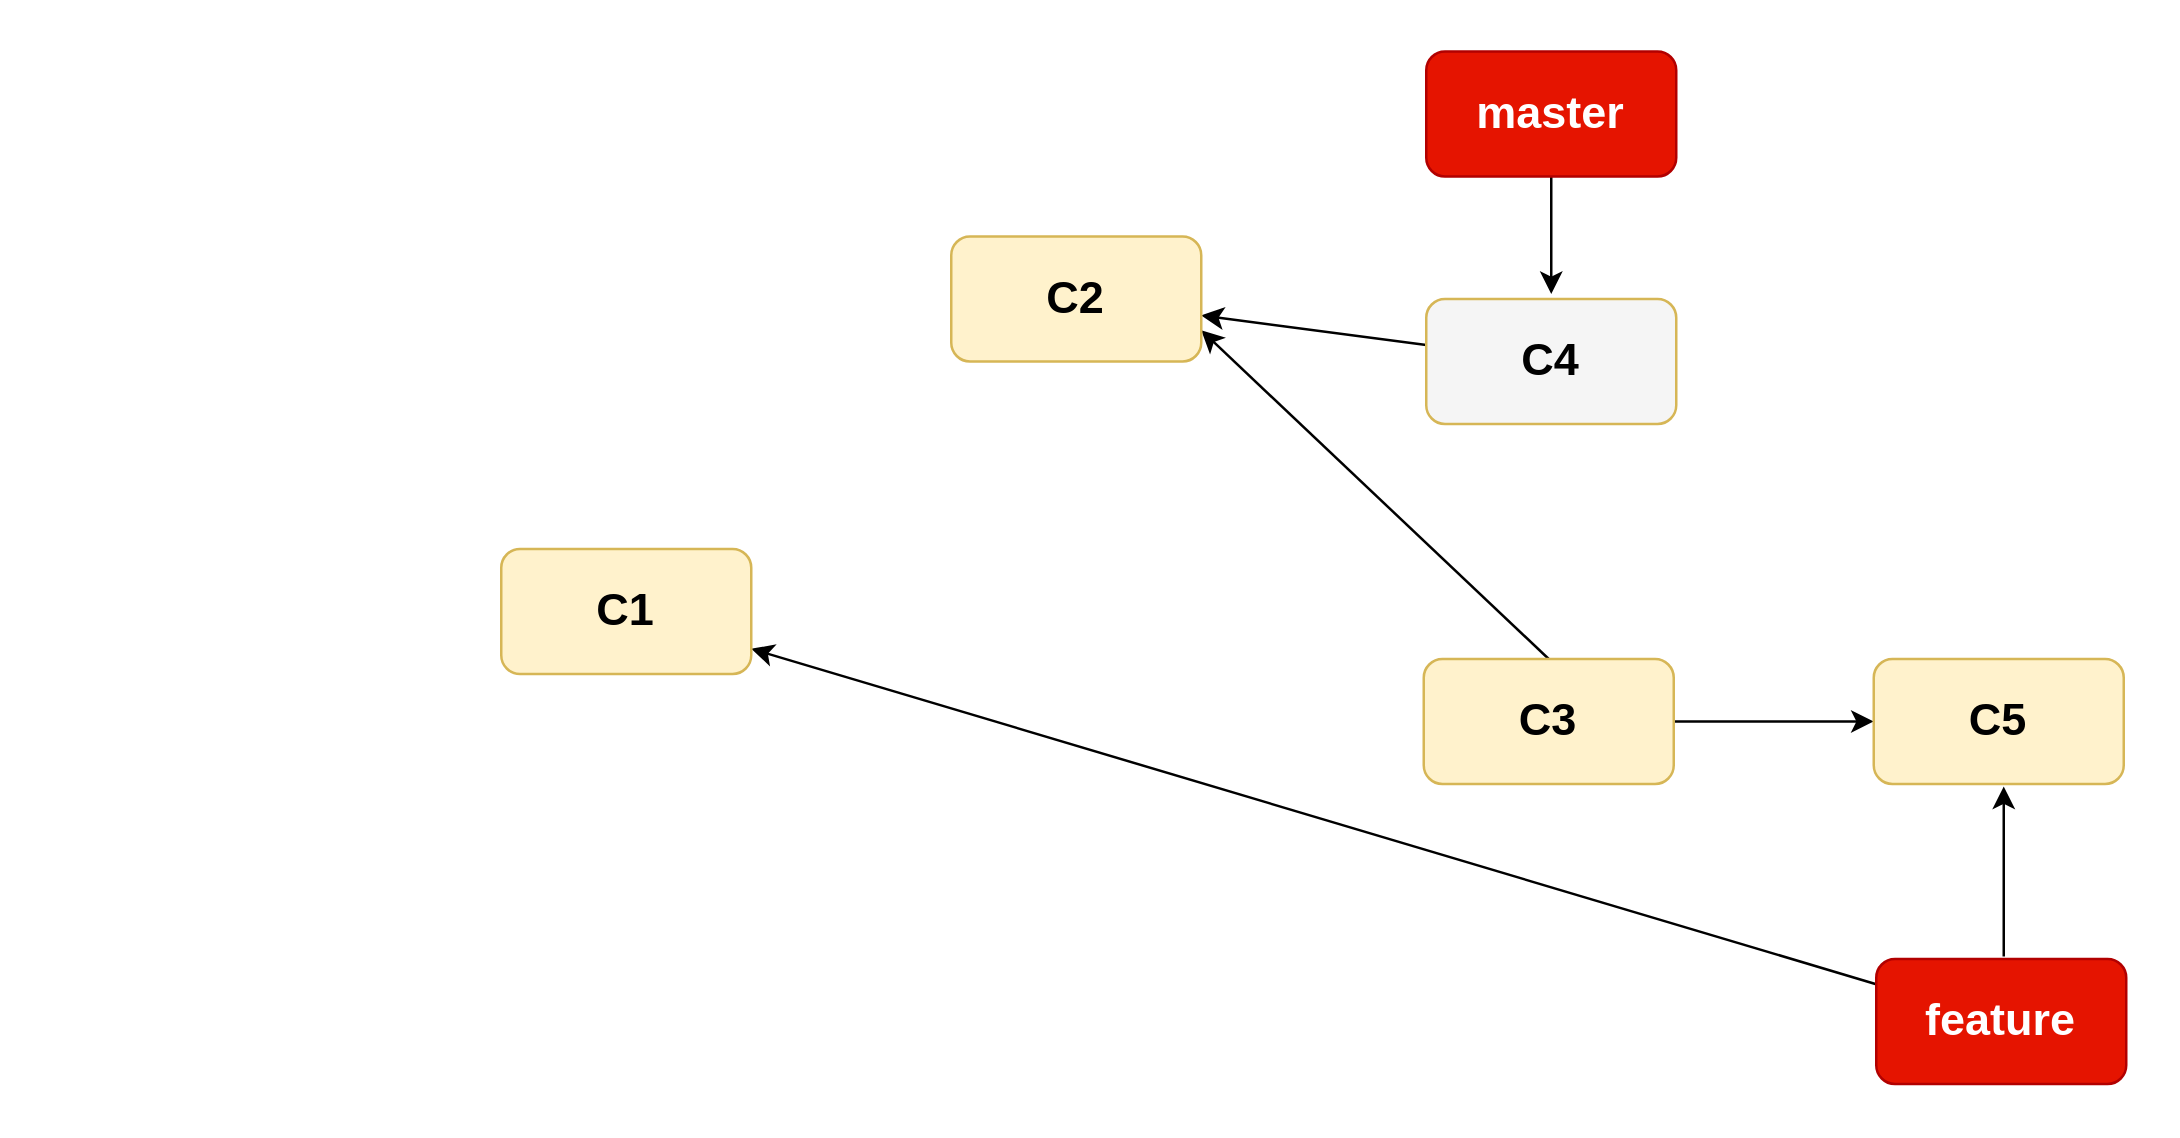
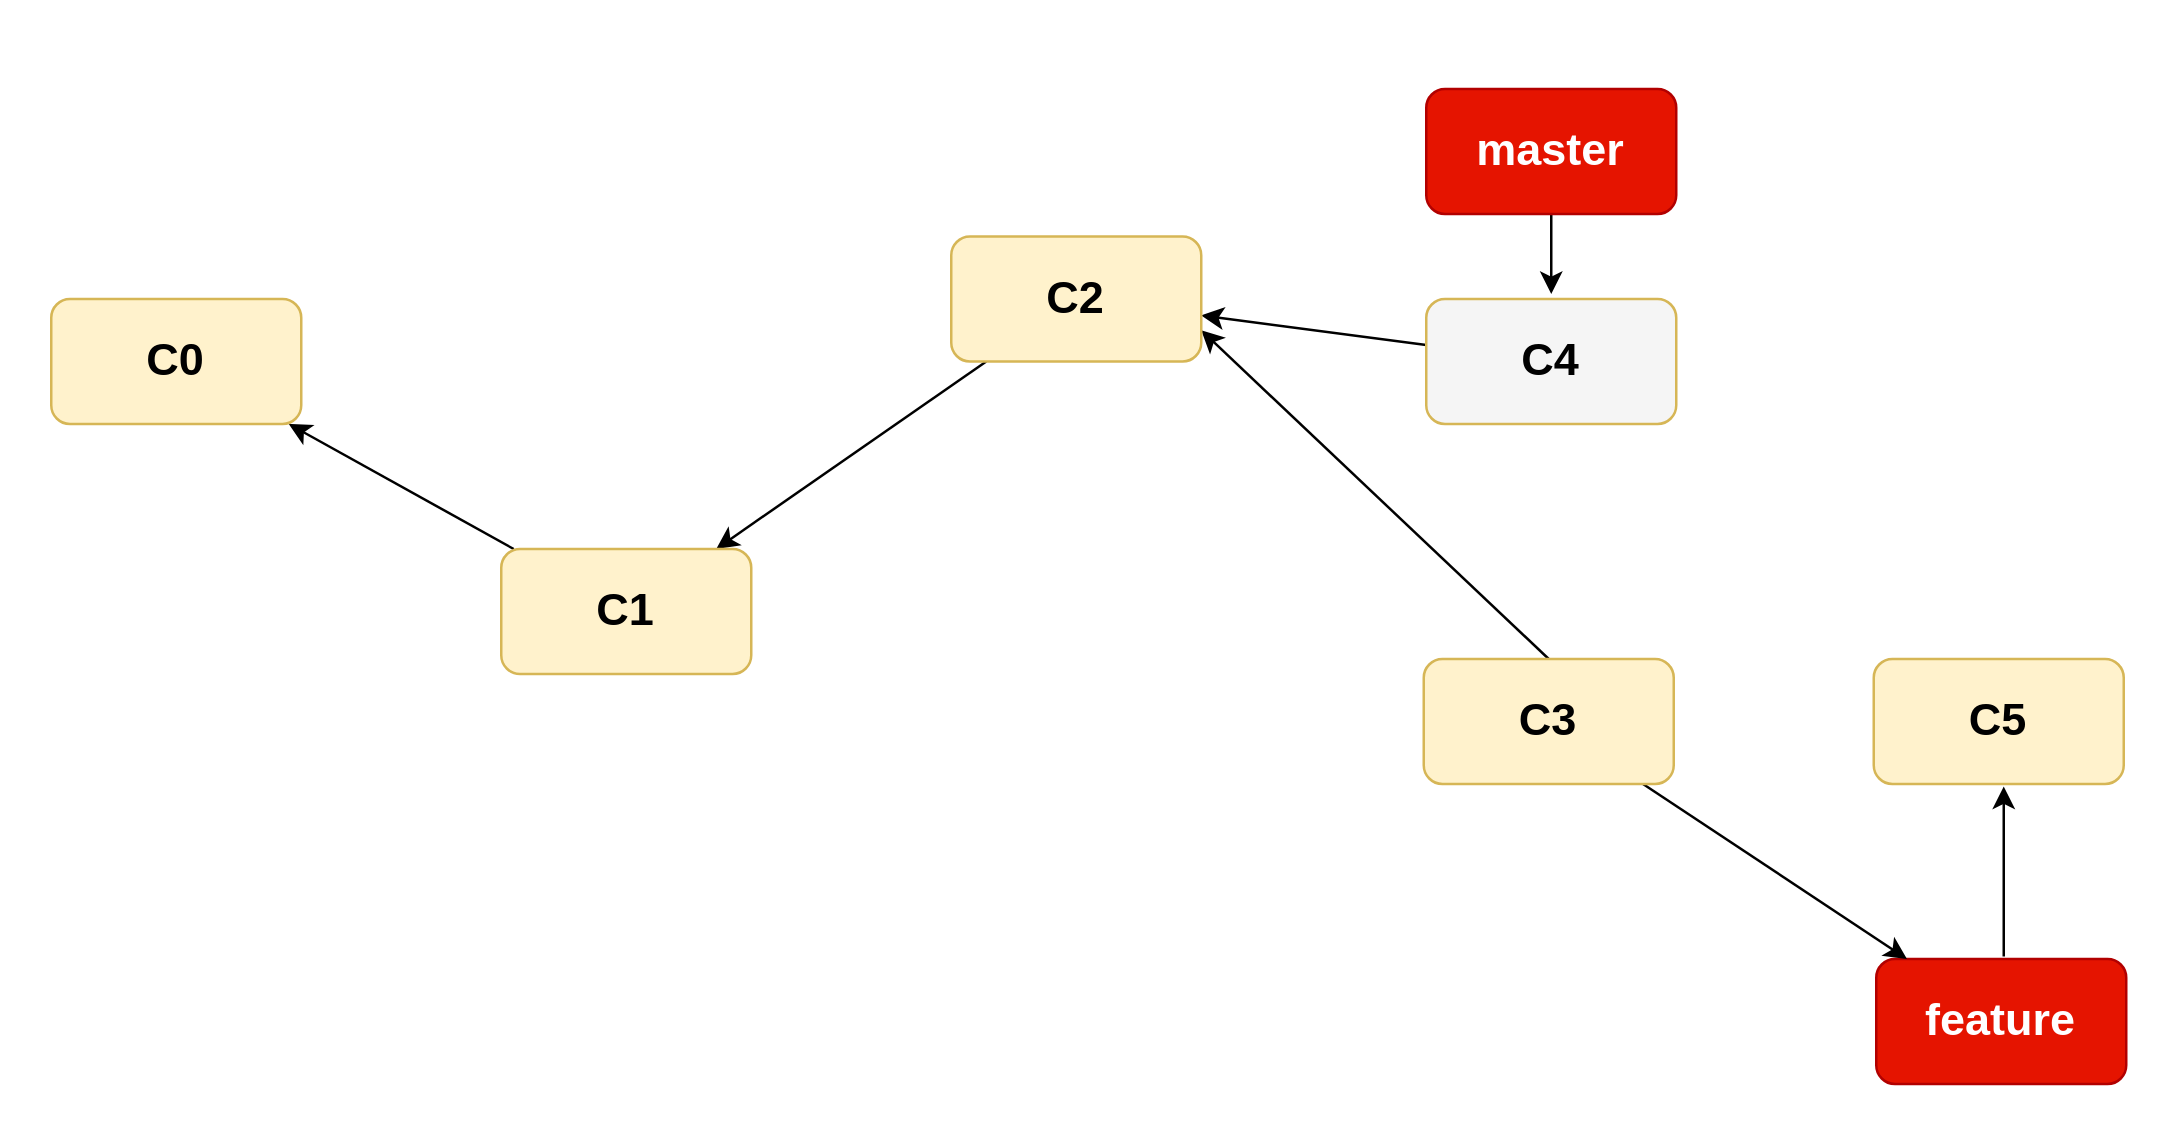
(1551, 114) -> (1551, 151)
none -> (176, 361)
none -> (408, 490)
(1766, 721) -> (1768, 867)
(1321, 819) -> (858, 450)
